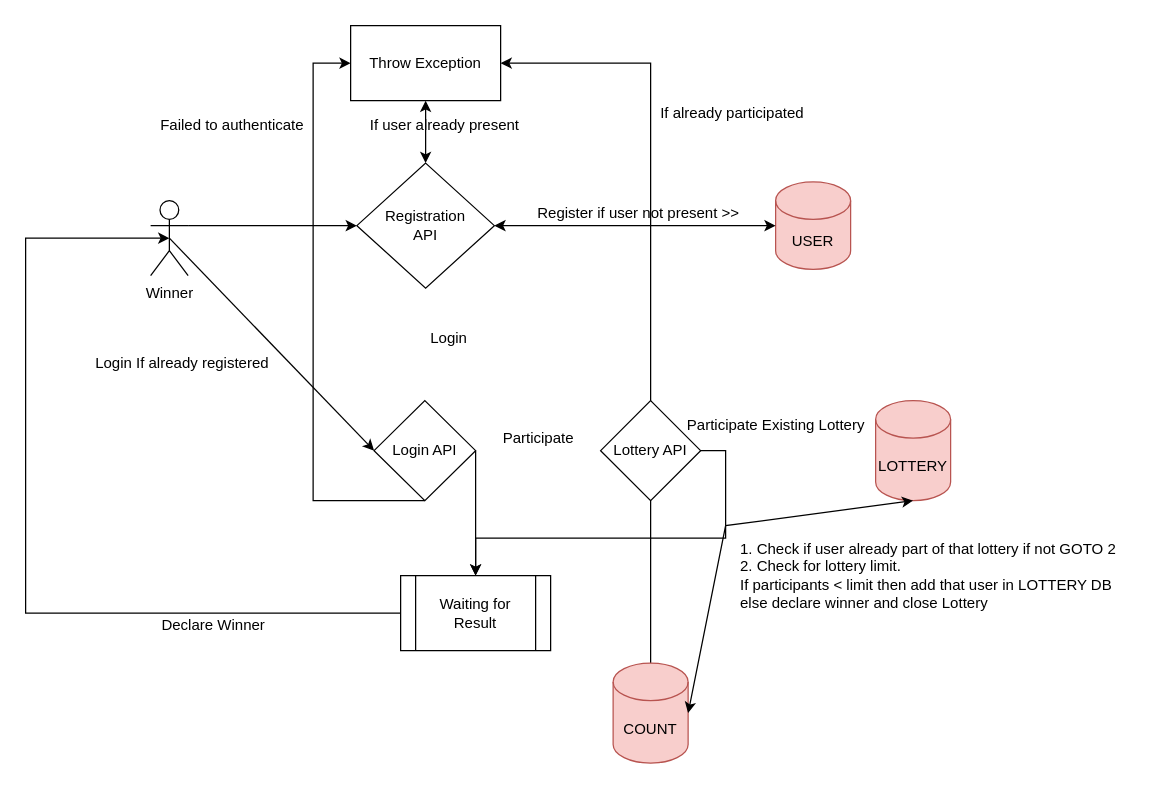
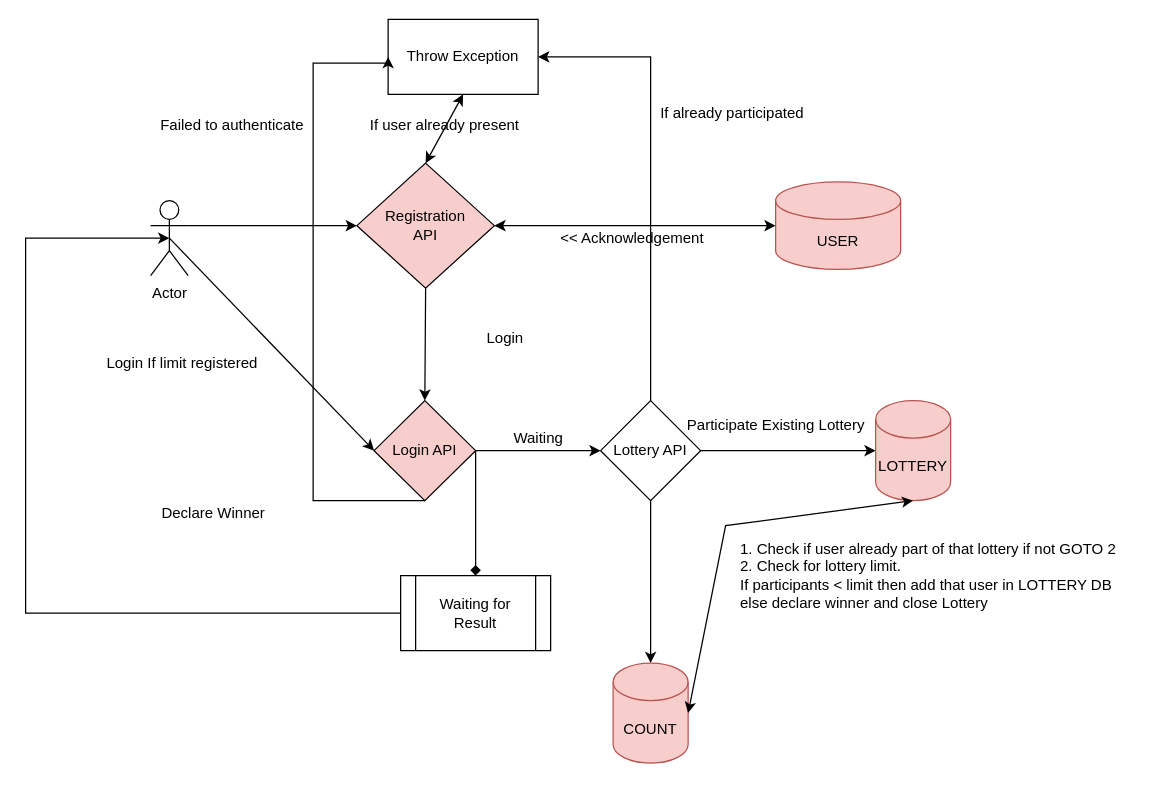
(426, 63) -> (463, 57)
(638, 213) -> none
(426, 226) -> (426, 226)
(813, 226) -> (838, 226)
none -> (632, 238)
(170, 293) -> (170, 293)
(451, 338) -> (507, 338)
none -> (425, 340)
(183, 363) -> (183, 363)
(539, 438) -> (539, 438)
(425, 451) -> (425, 451)
none -> (535, 451)
(647, 538) -> (795, 451)
(476, 568) -> (476, 535)
(213, 626) -> (213, 513)
(651, 656) -> (651, 653)
